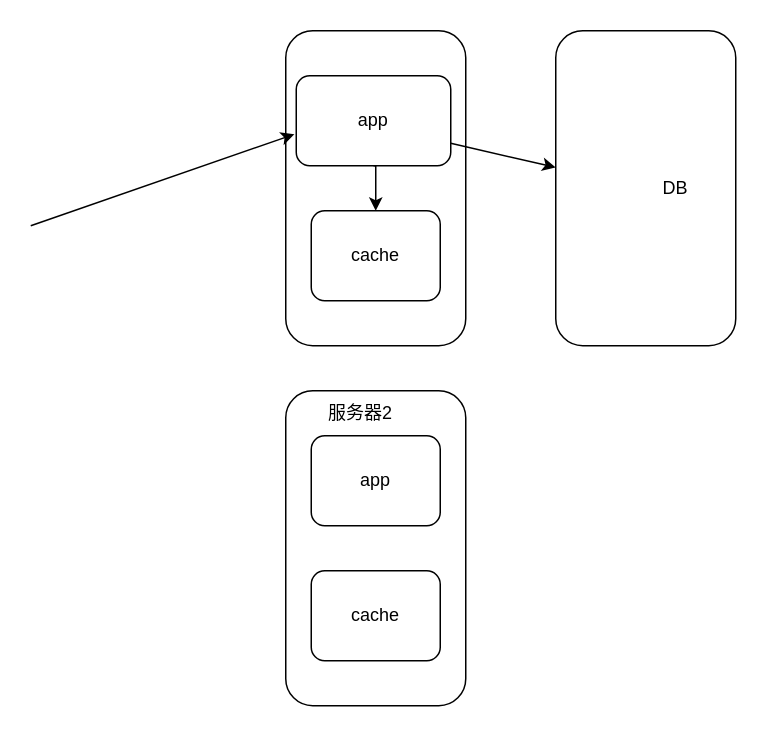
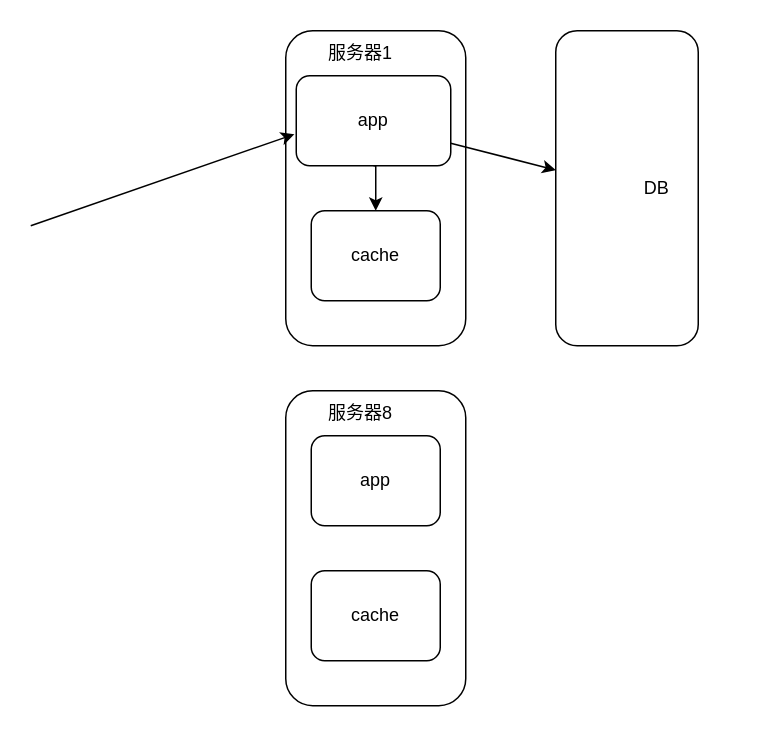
none -> (361, 53)
(646, 188) -> (627, 188)
(361, 413) -> (361, 413)
